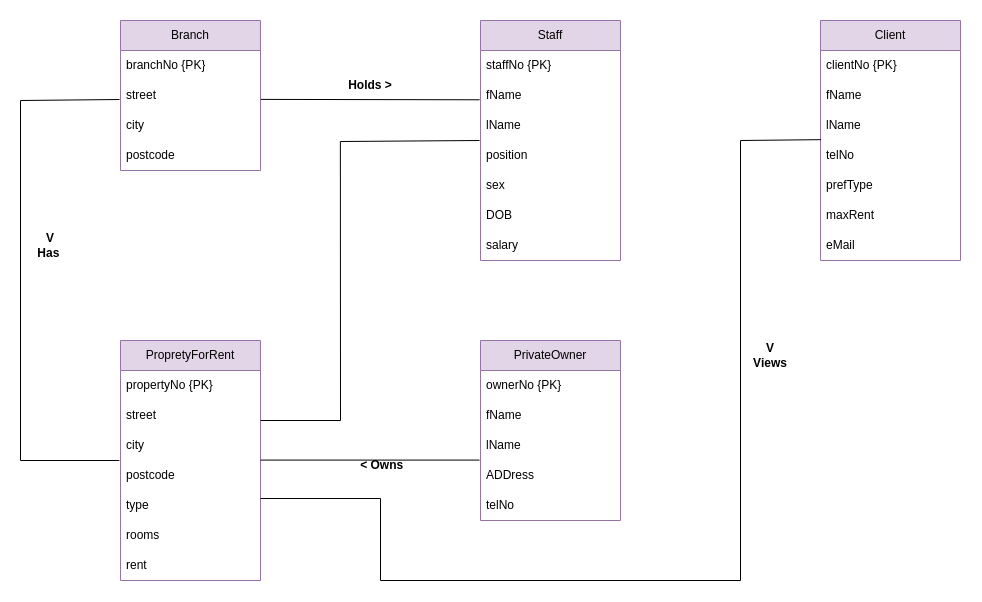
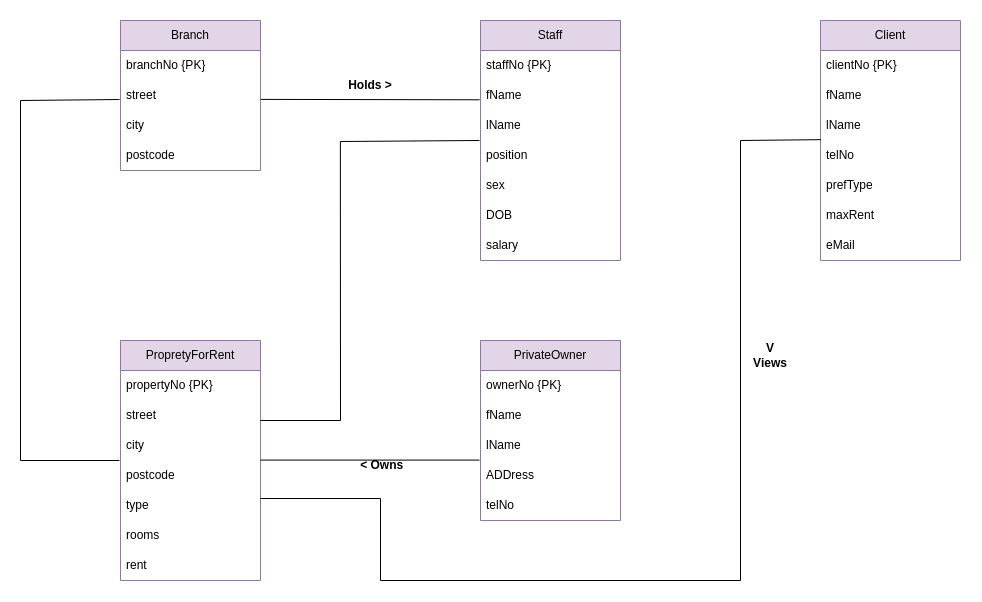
(51, 246) -> none
